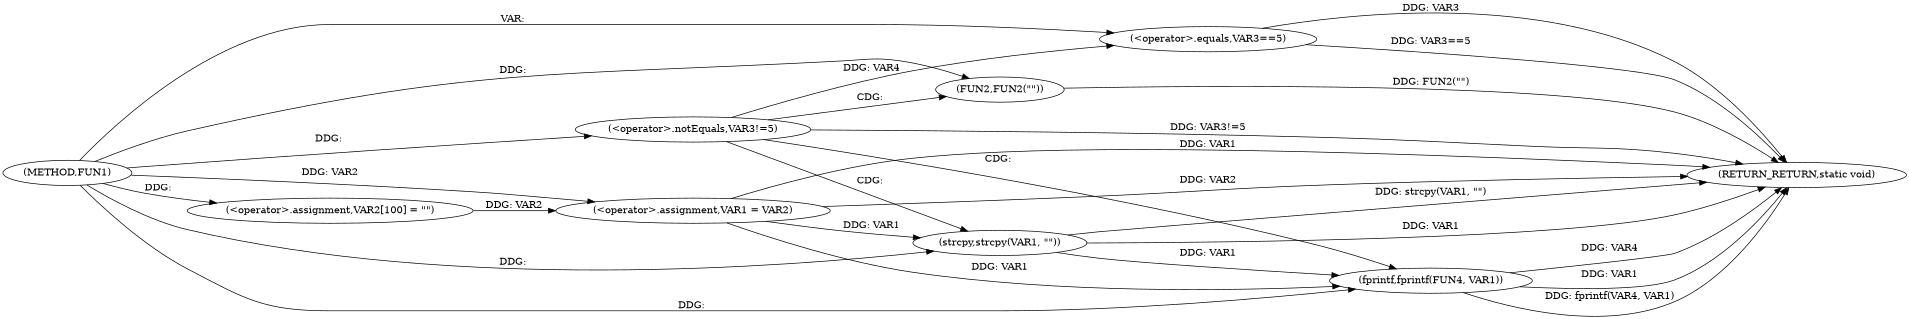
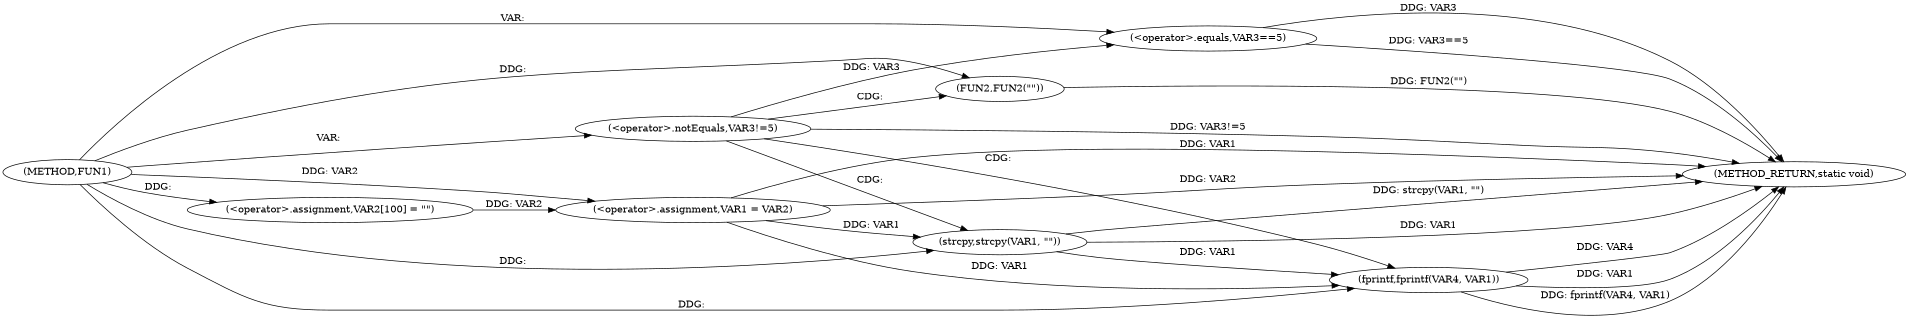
(872, 68) -> (872, 68)
(330, 139) -> (330, 138)
(1797, 175) -> (1794, 174)
(1431, 281) -> (1429, 280)
